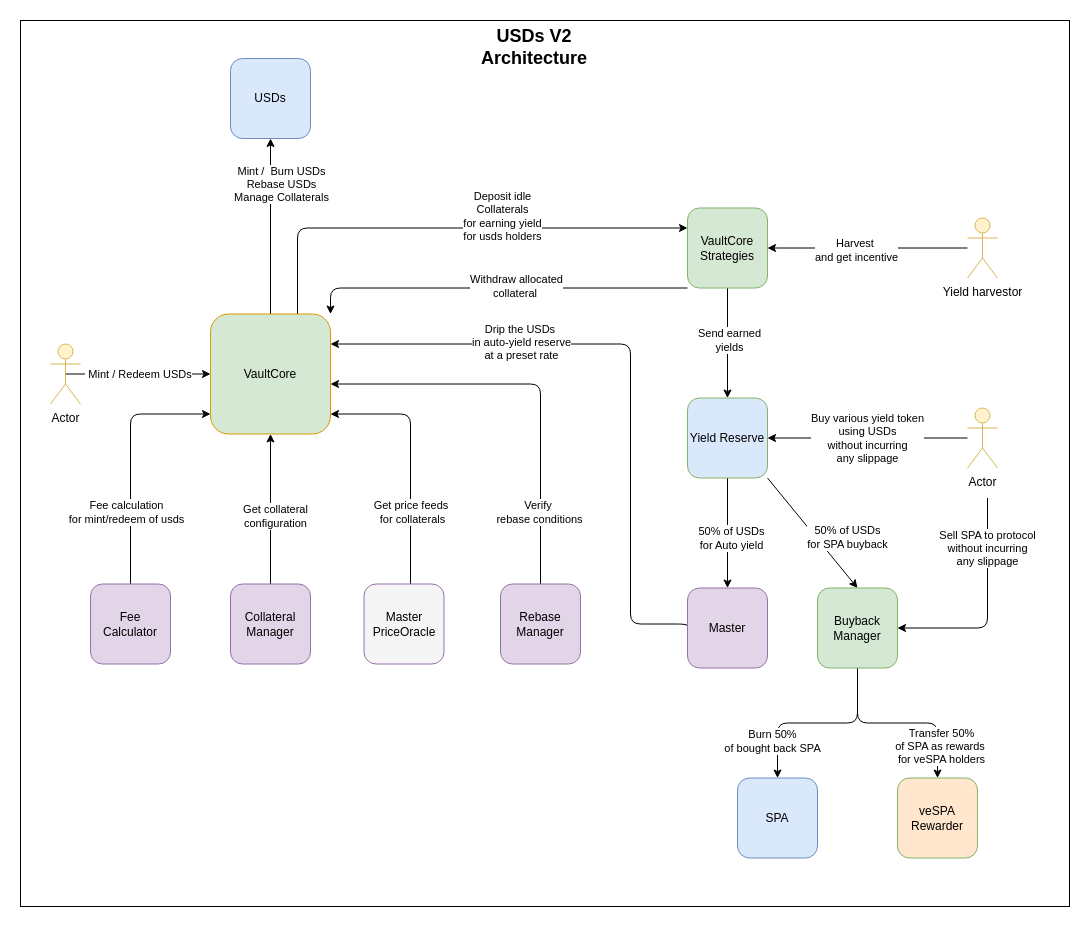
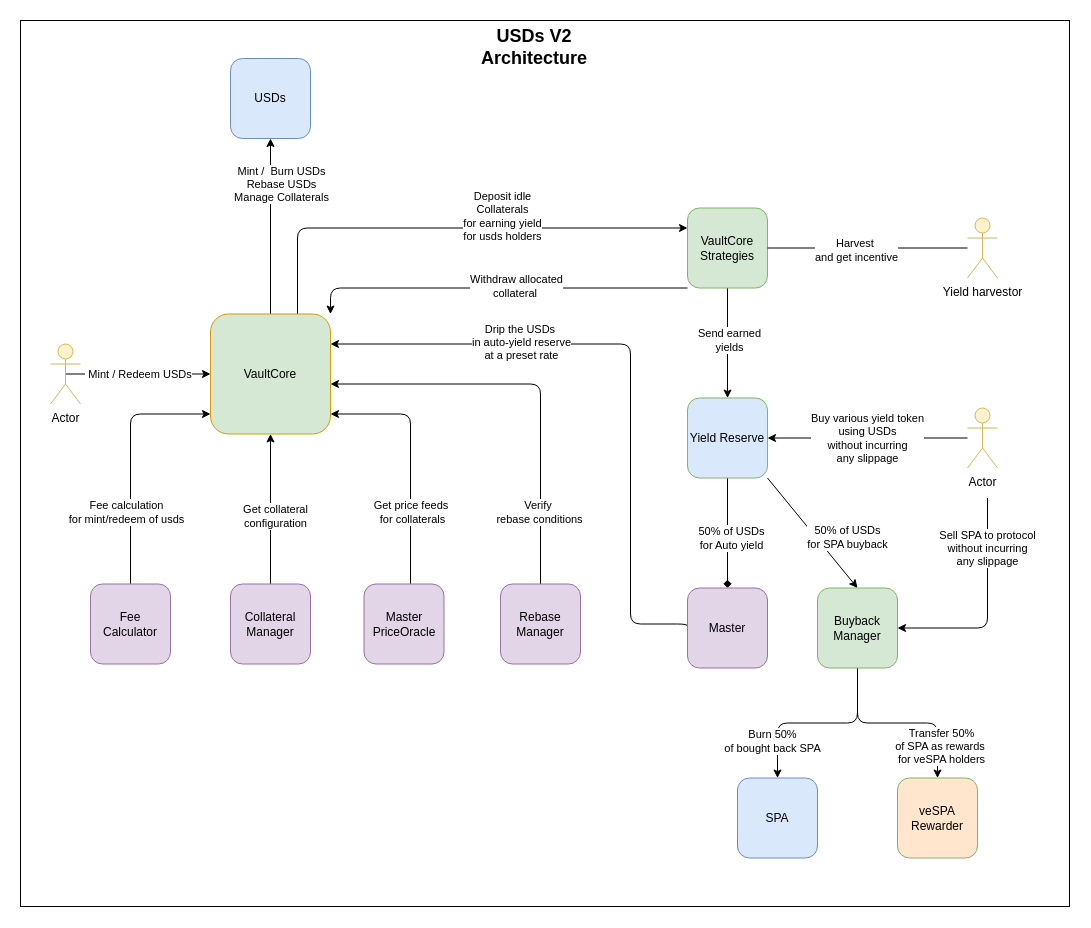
(776, 248) -> (774, 248)
(728, 580) -> (728, 579)
(404, 624) -> (404, 624)
